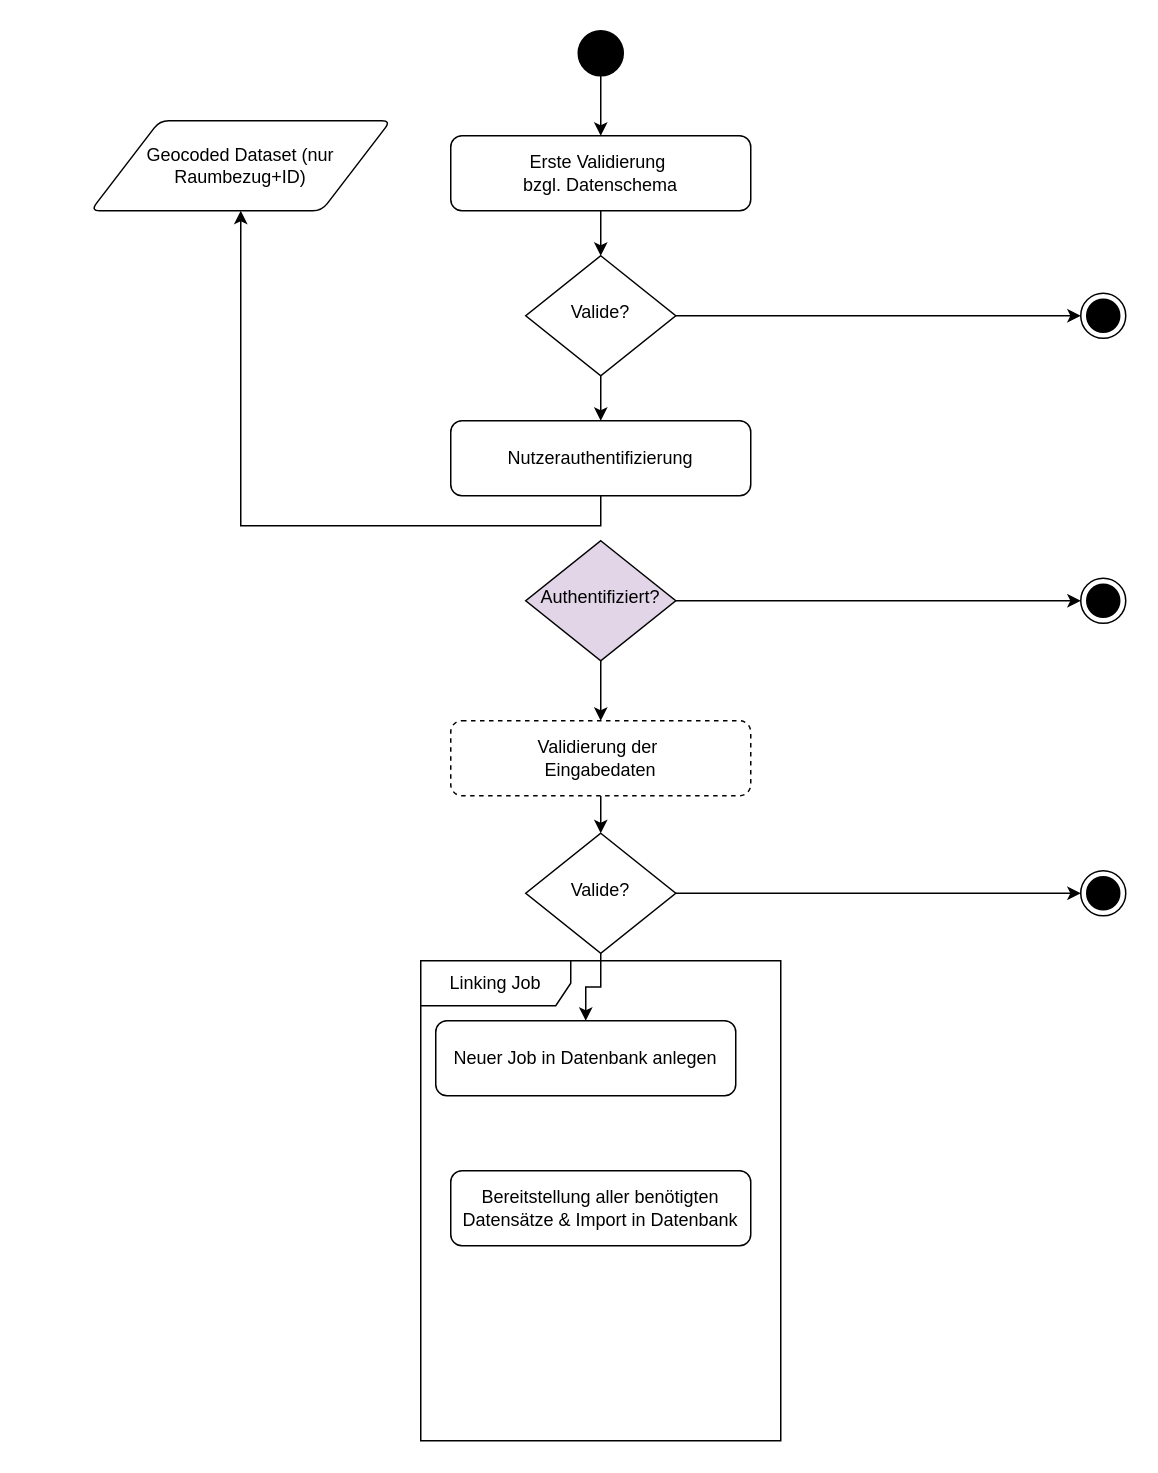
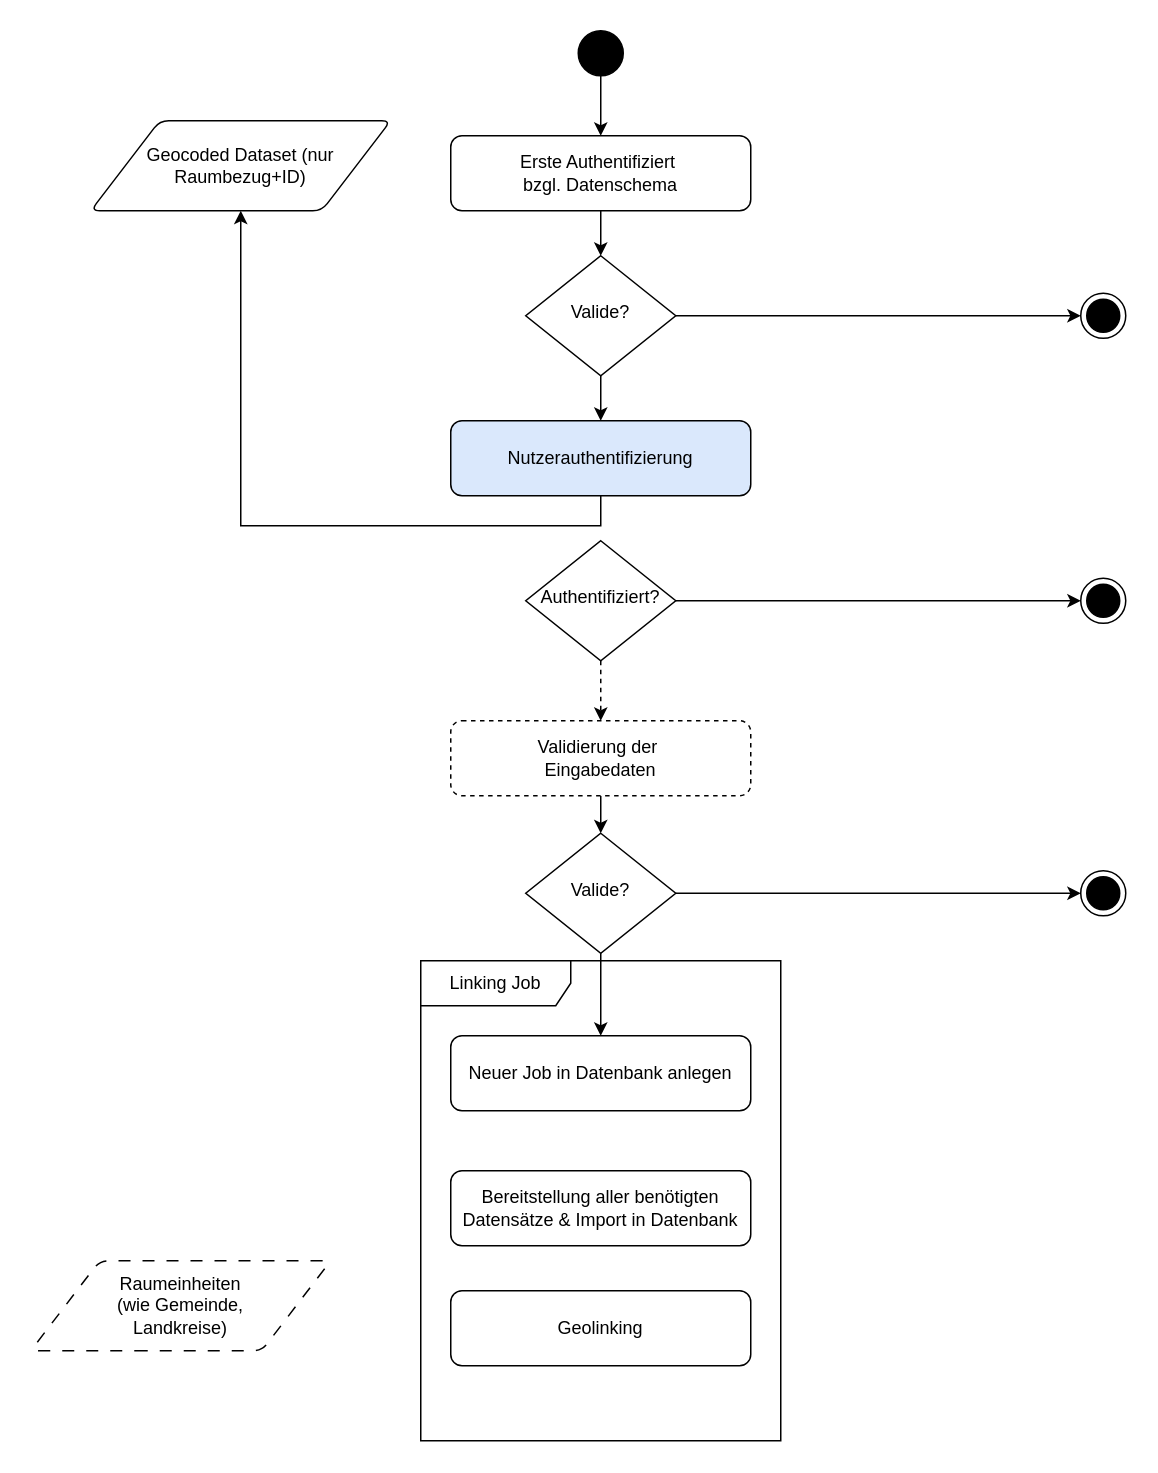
(601, 173) -> (601, 173)
(601, 458) -> (601, 458)
(601, 601) -> (601, 601)
(601, 685) -> (601, 685)
(586, 1058) -> (601, 1073)
none -> (181, 1306)
none -> (601, 1328)
